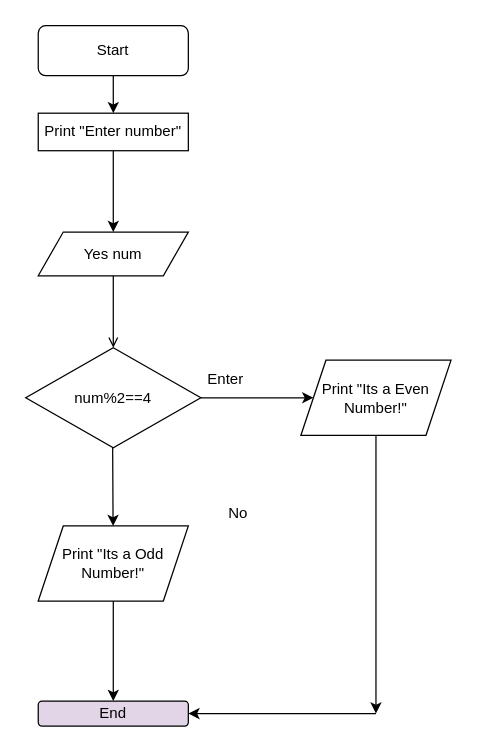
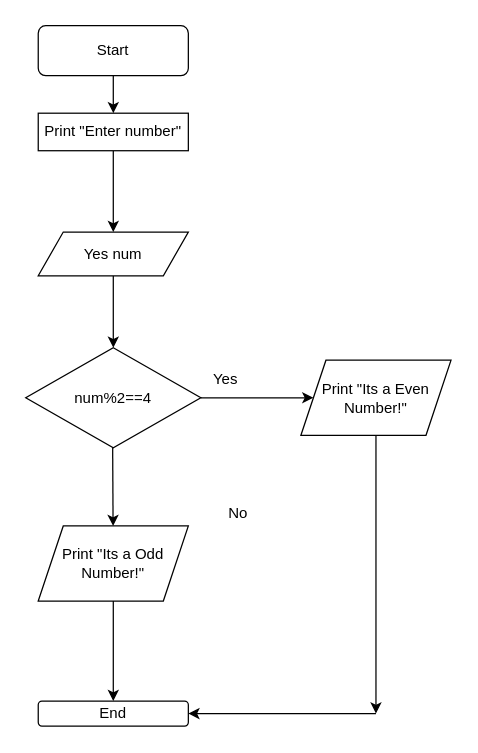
(113, 340) -> (113, 338)
(226, 379) -> (226, 379)
(113, 713) -> (113, 713)
